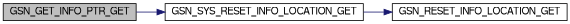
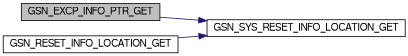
(70, 12) -> (91, 12)
(374, 12) -> (188, 37)
